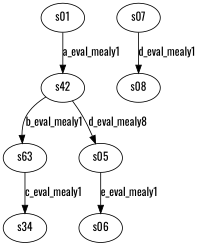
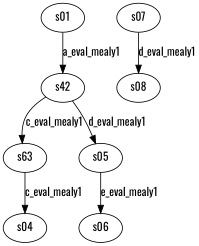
(54, 123) -> (54, 123)
(118, 123) -> (117, 123)
(25, 228) -> (25, 228)
